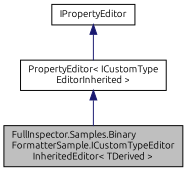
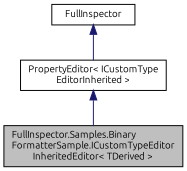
(93, 15) -> (93, 15)
